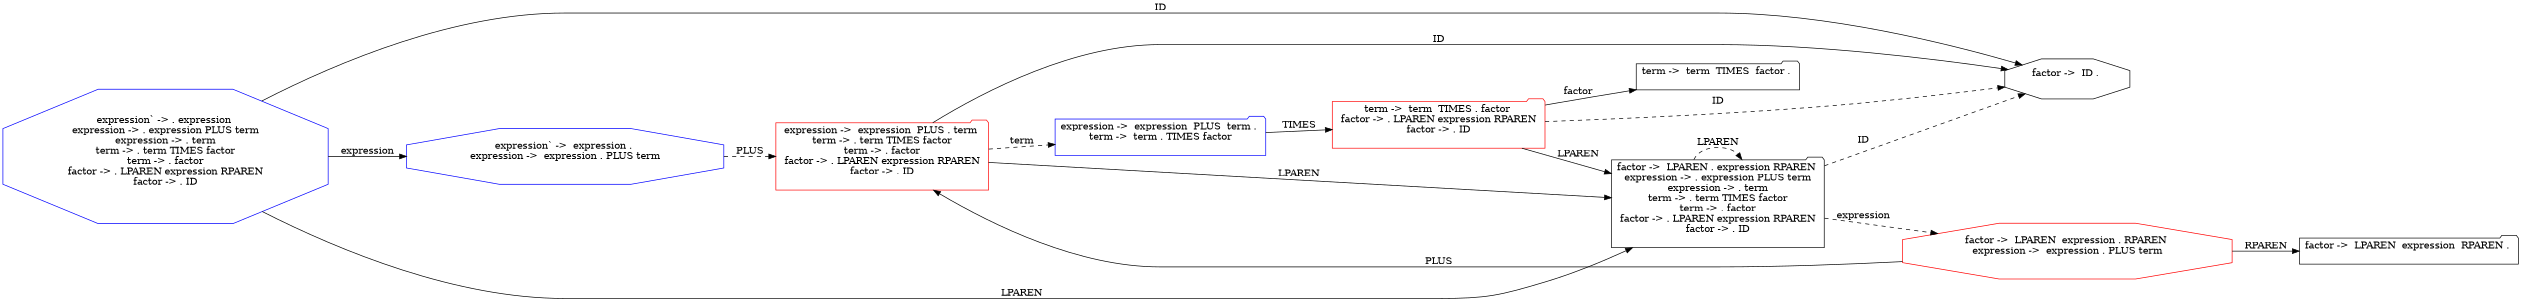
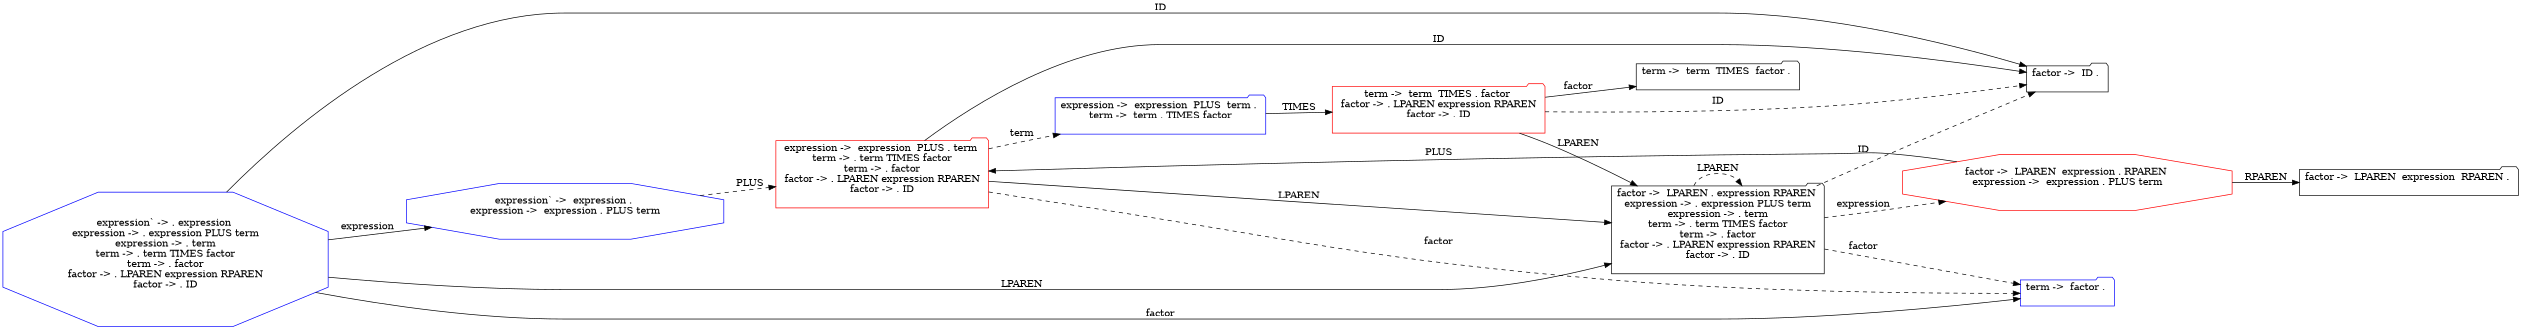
(2067, 79) -> (2067, 79)
none -> (2067, 293)
